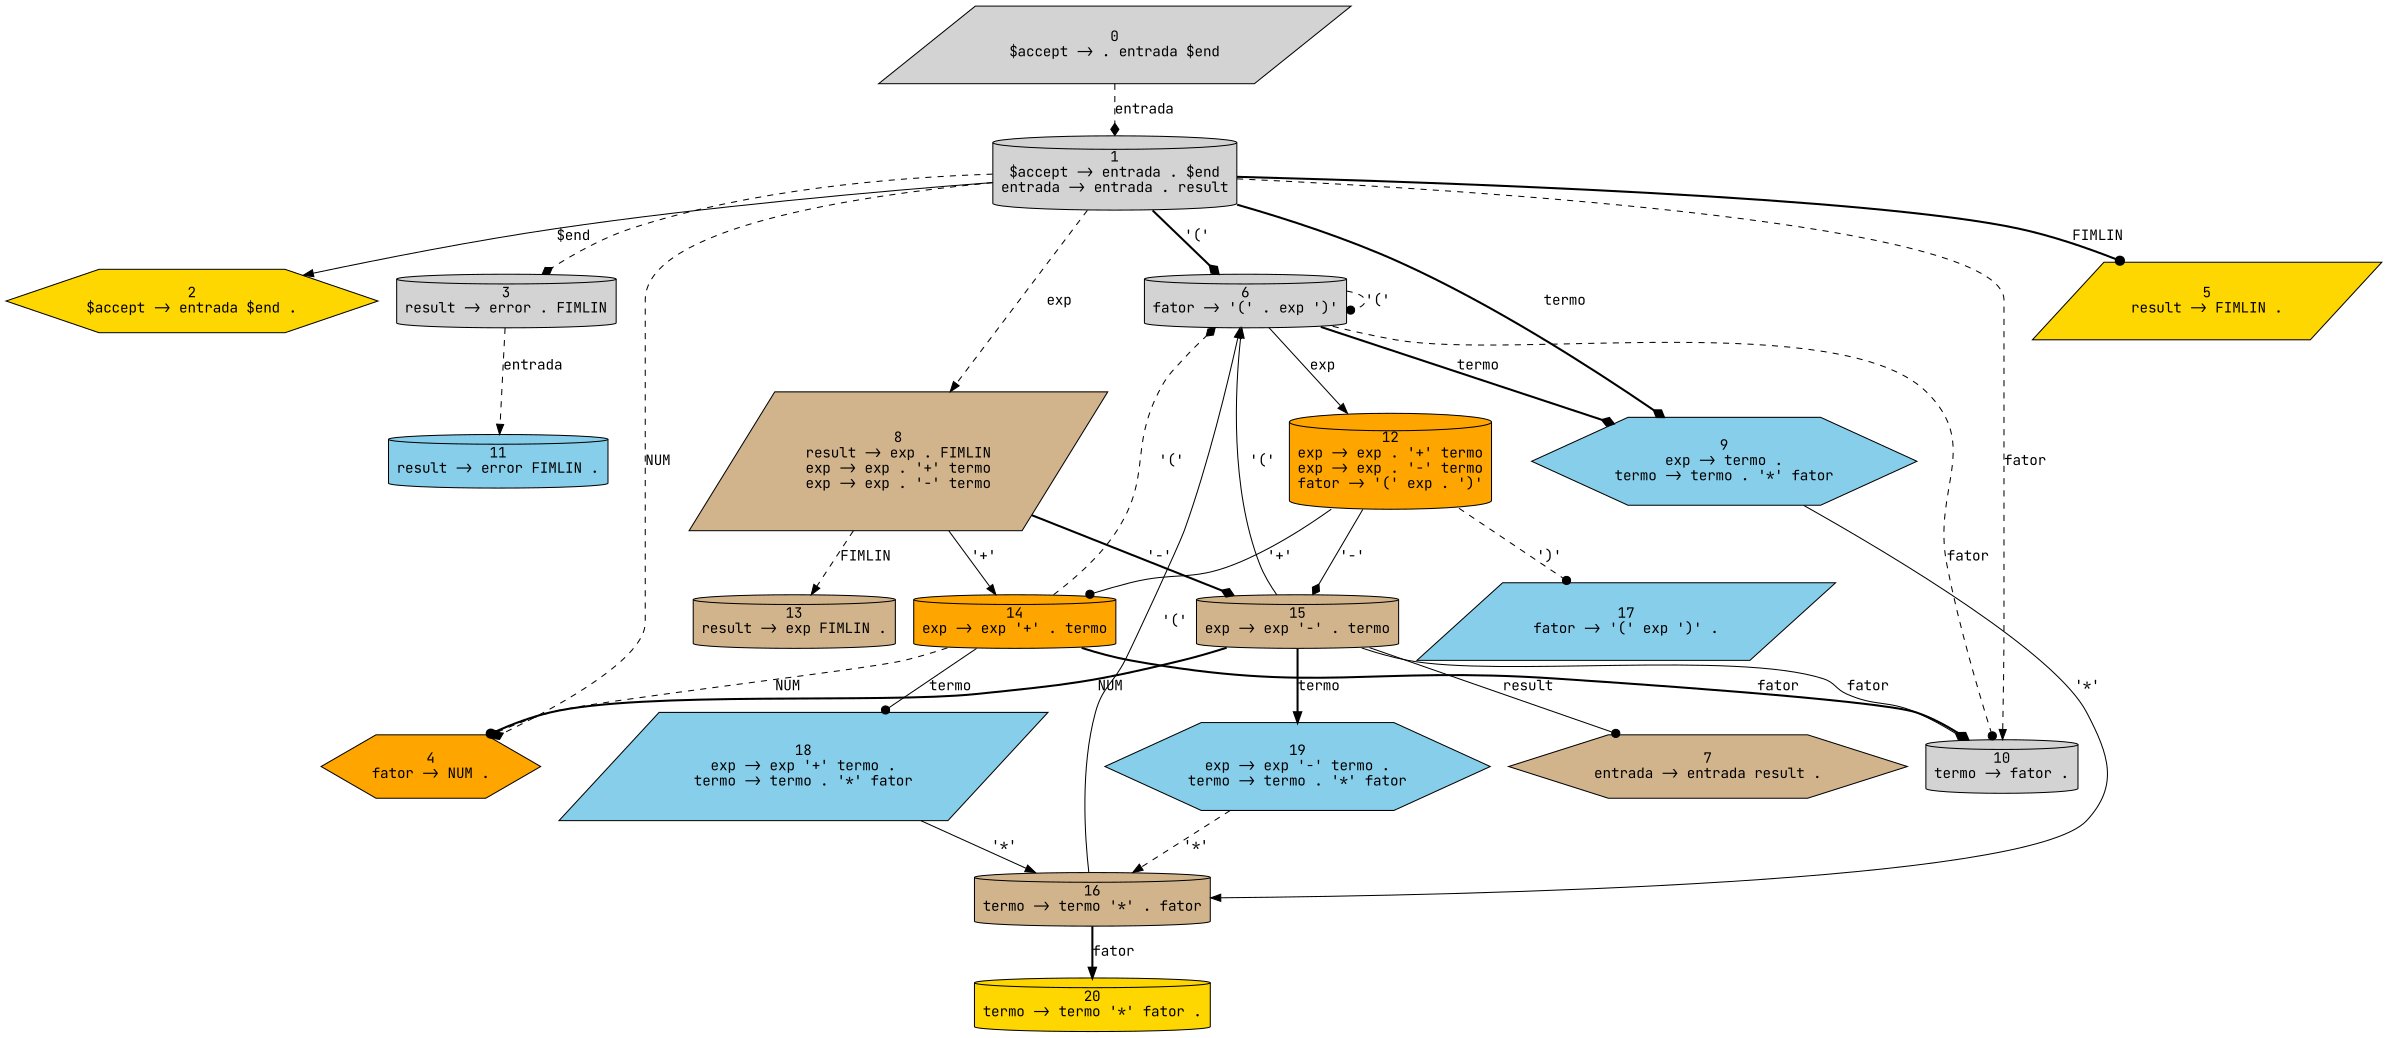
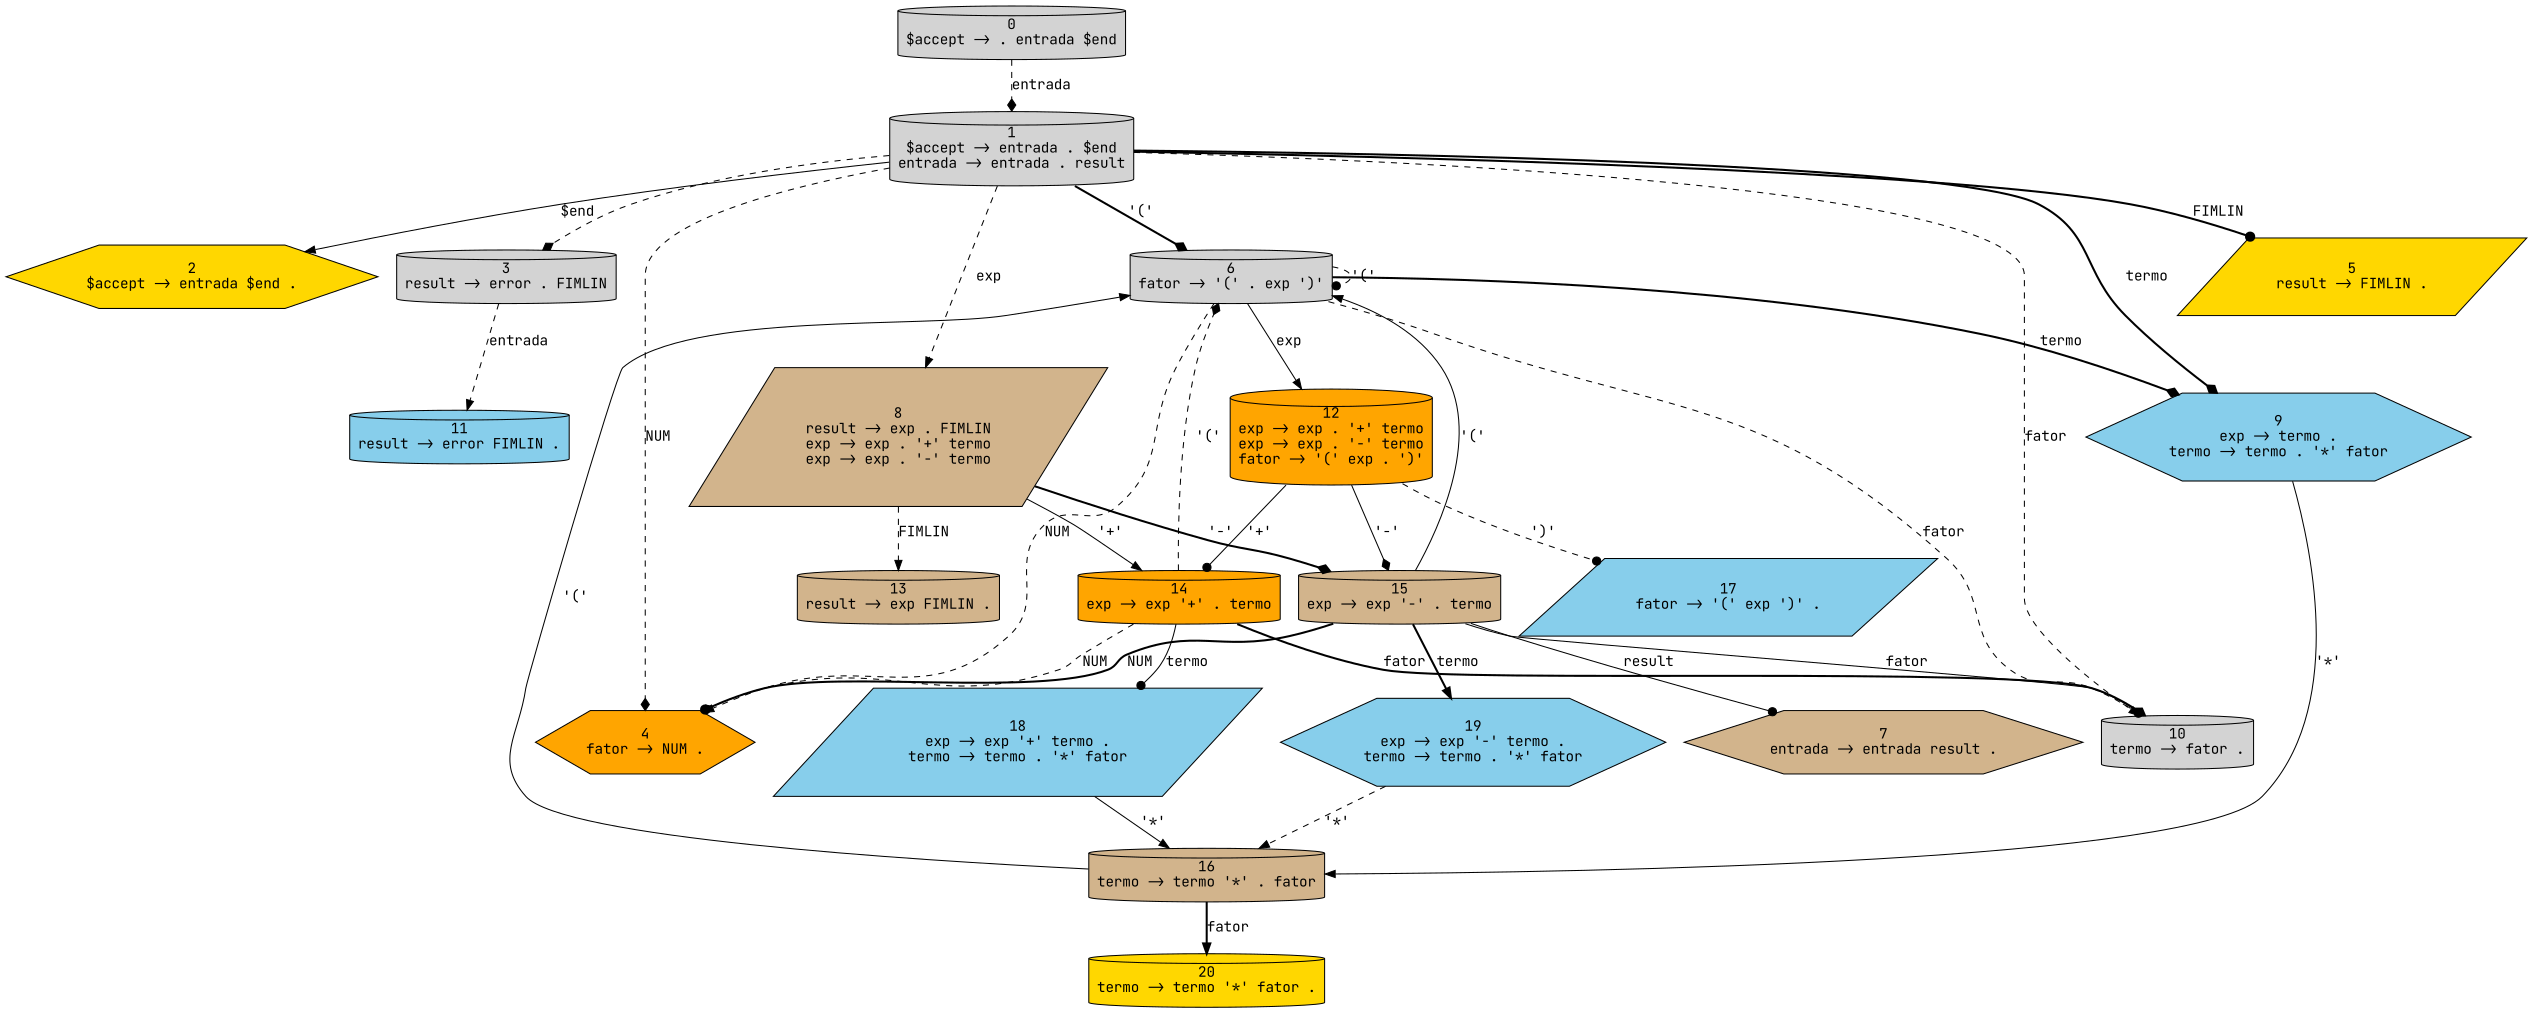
(1115, 45) -> (1012, 33)
none -> (1027, 583)
